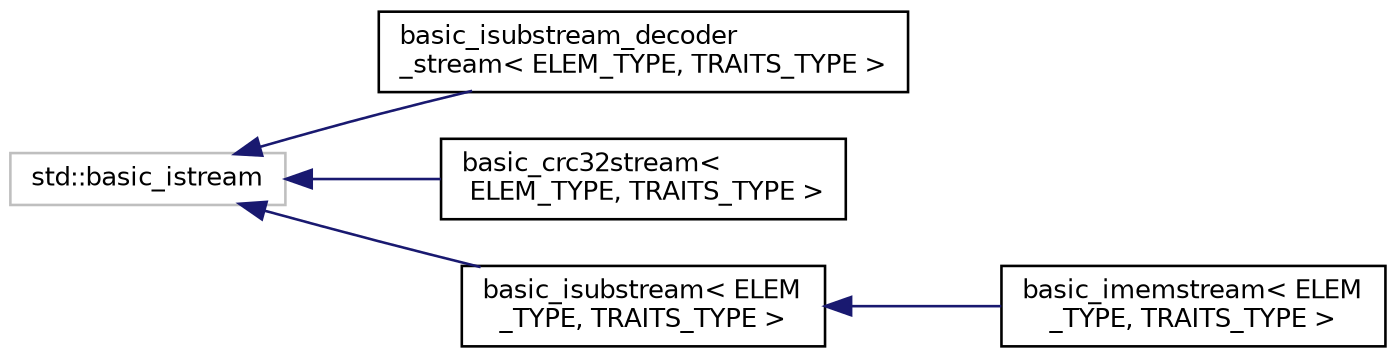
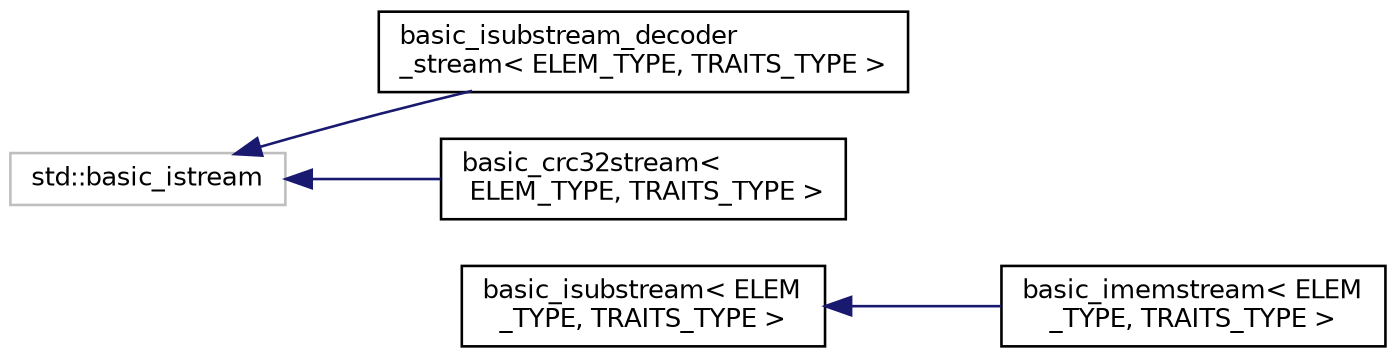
(373, 240) -> none
